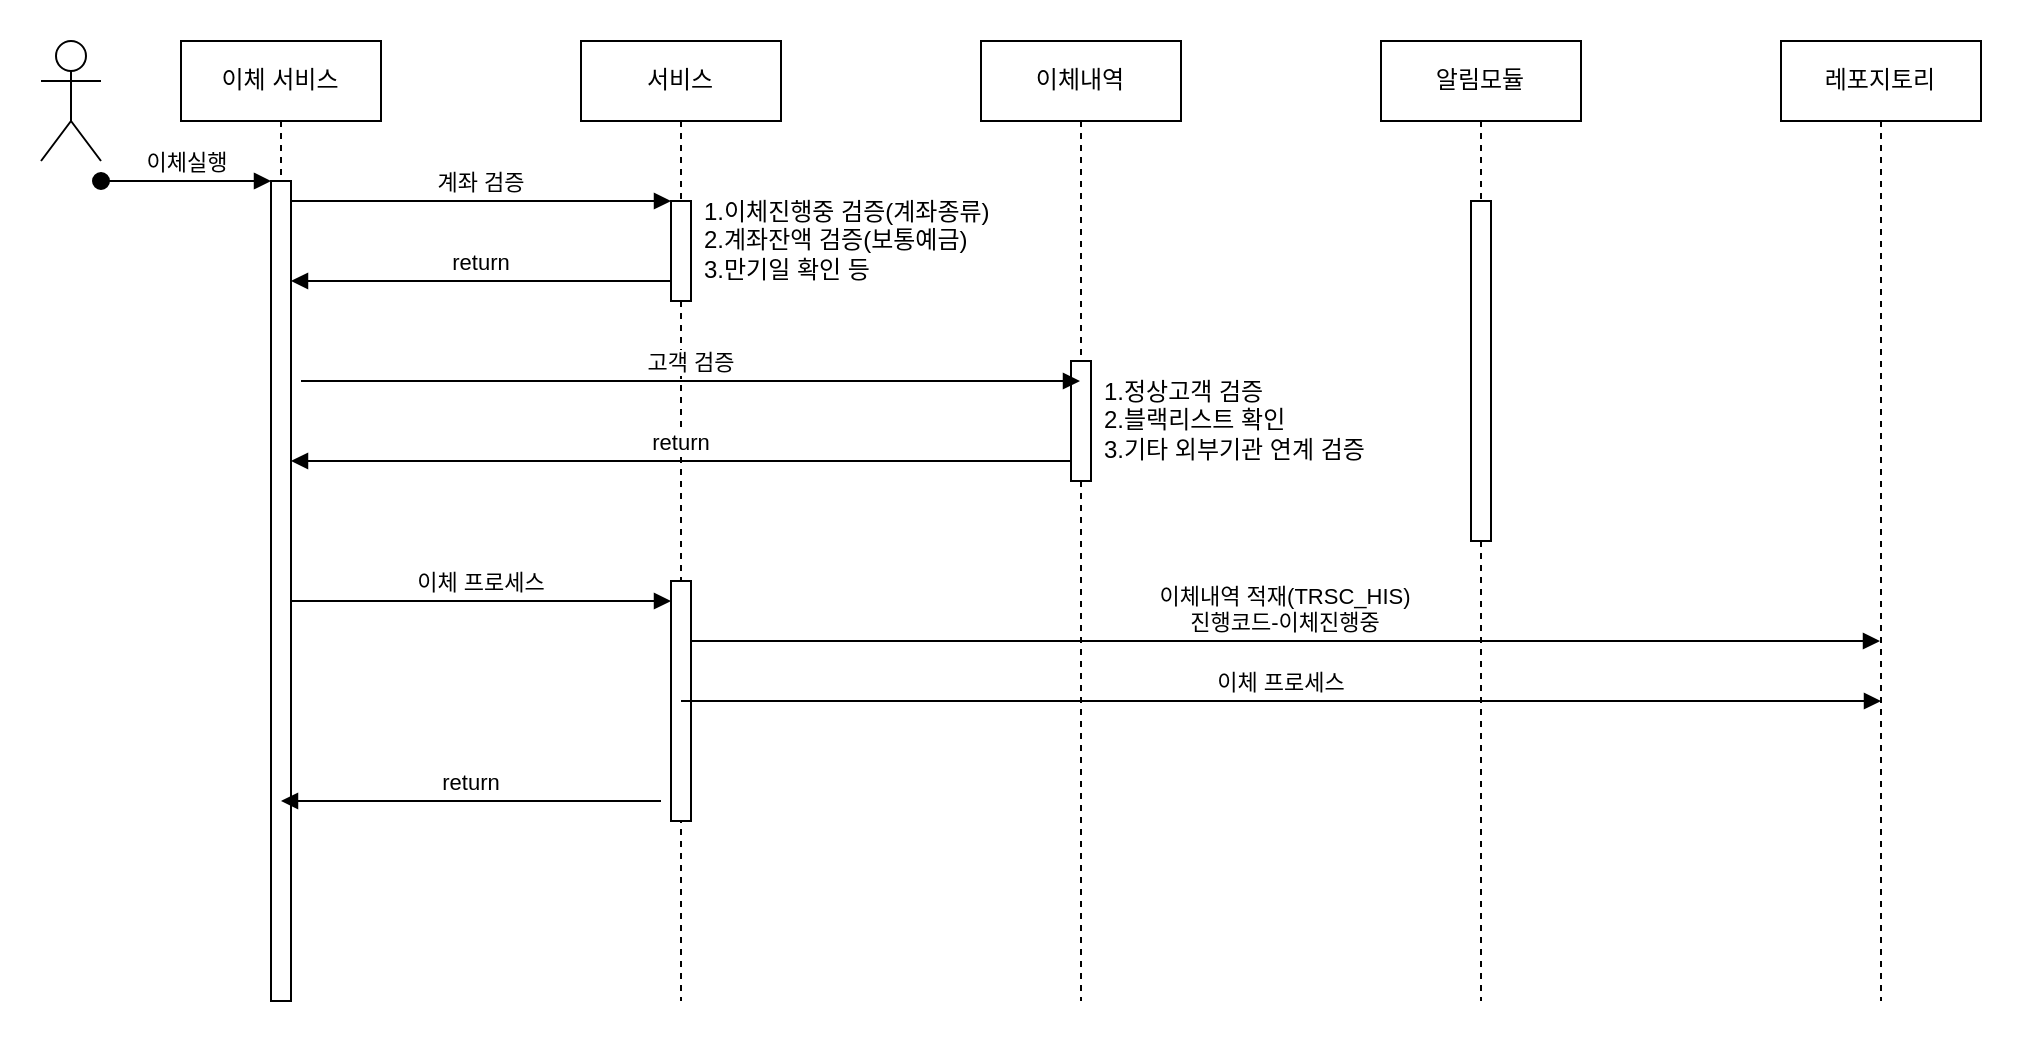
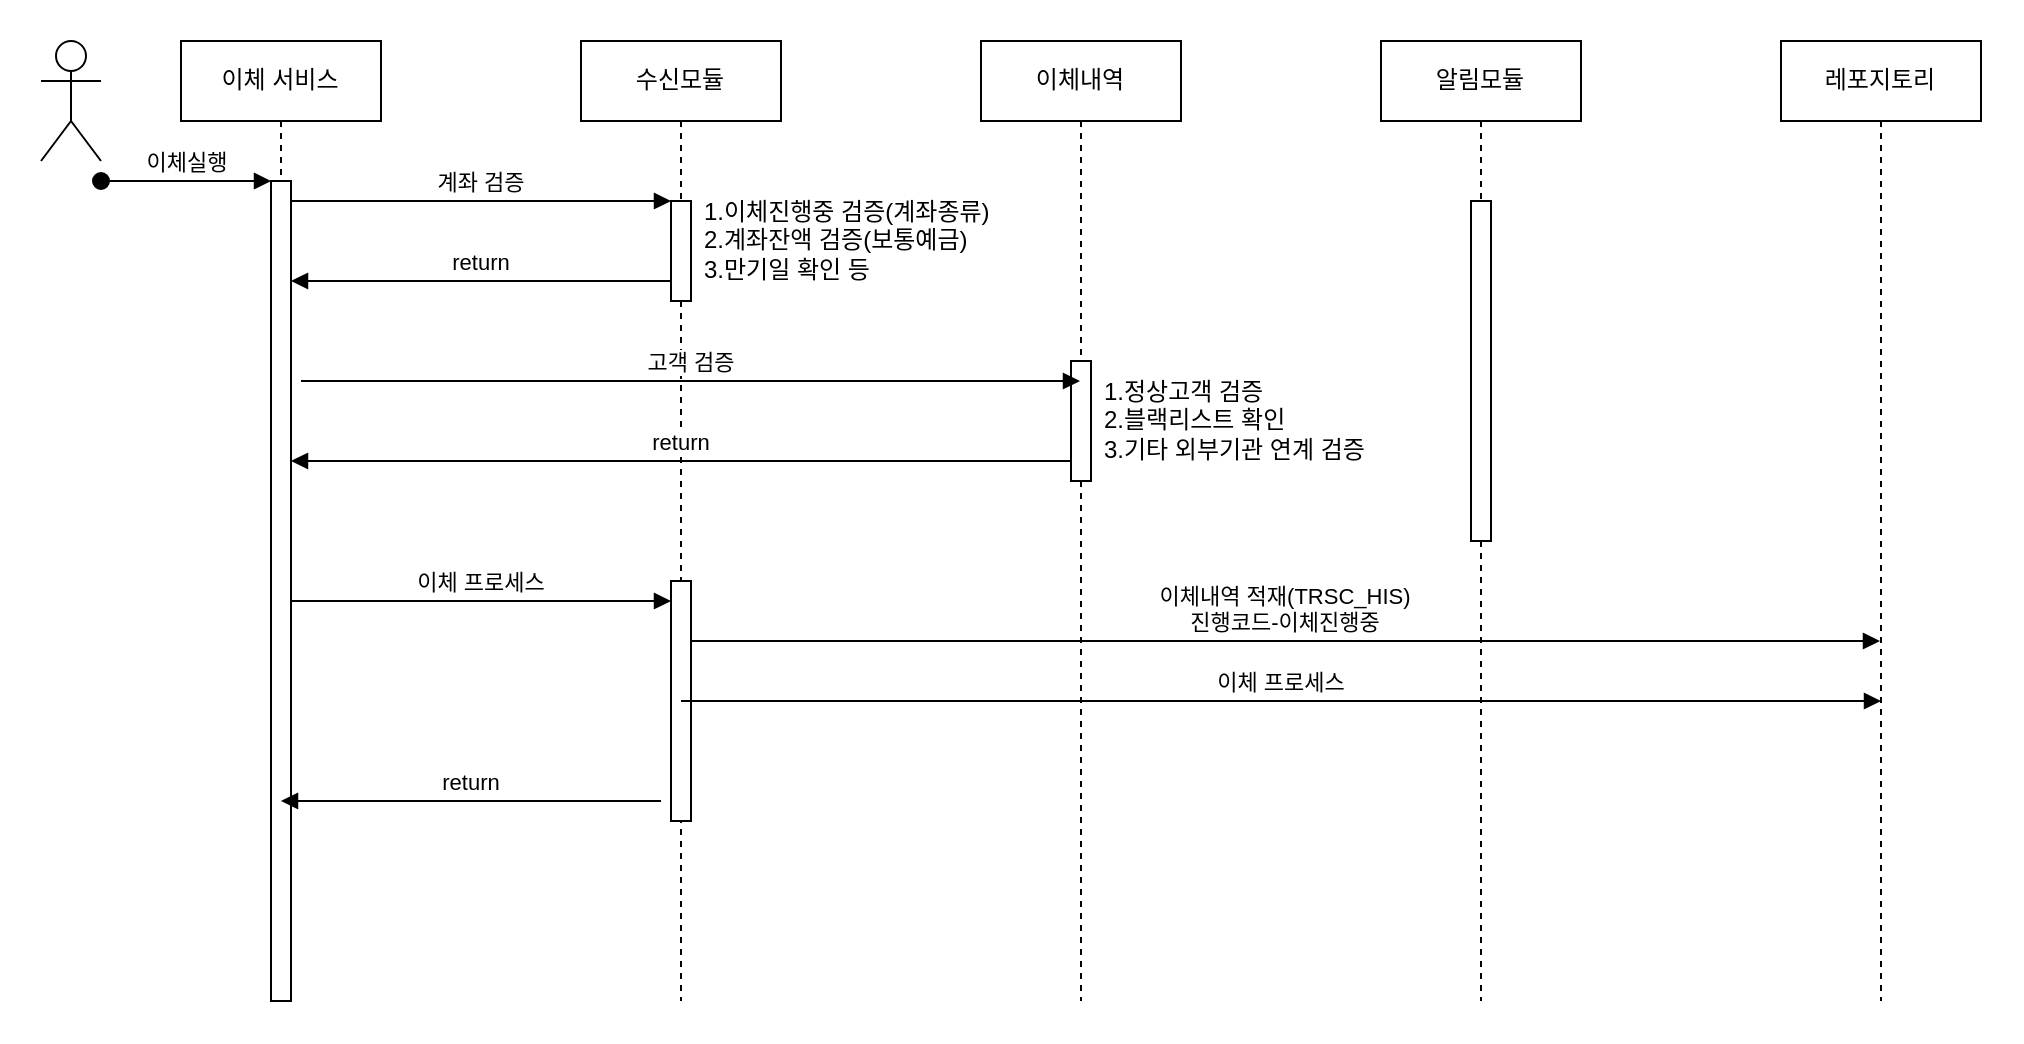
(681, 81) -> (681, 81)
